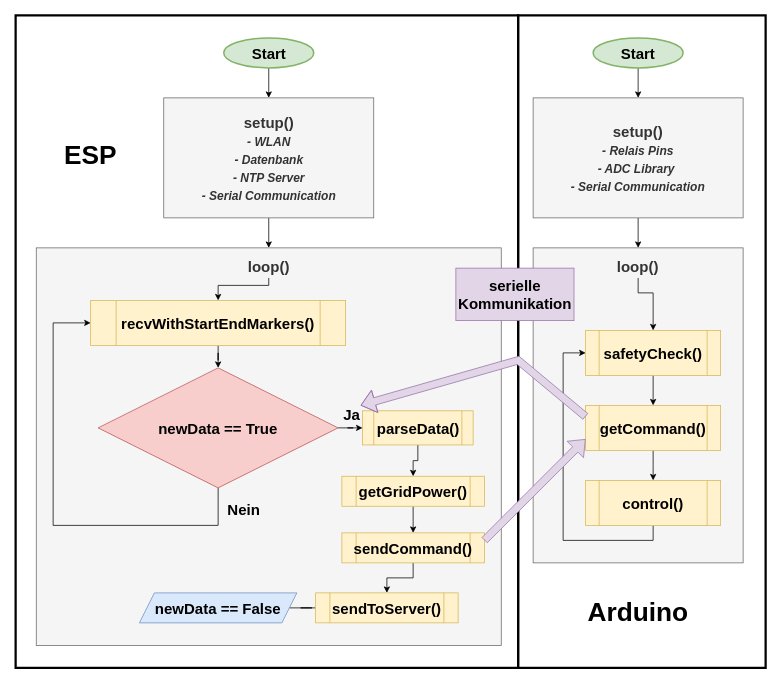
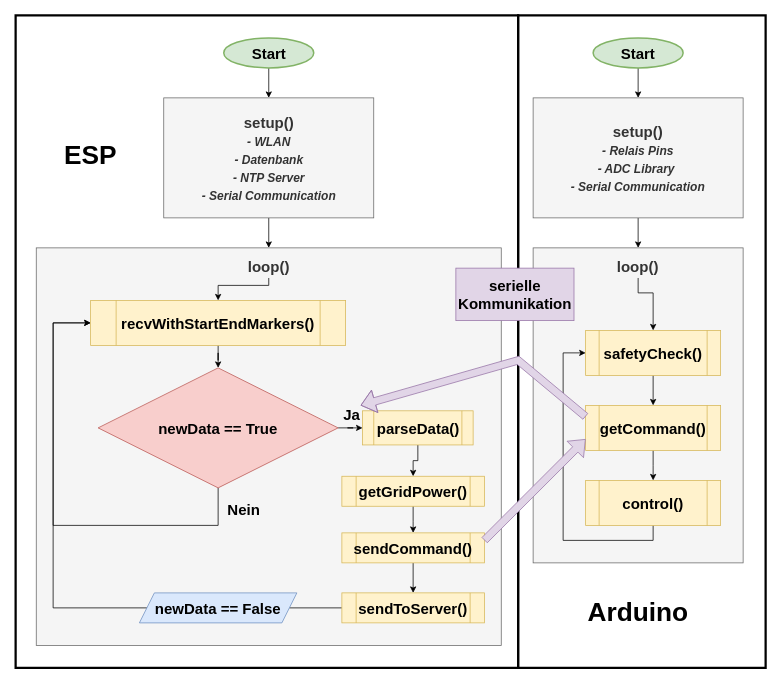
none -> (59, 608)
(387, 608) -> (413, 608)
